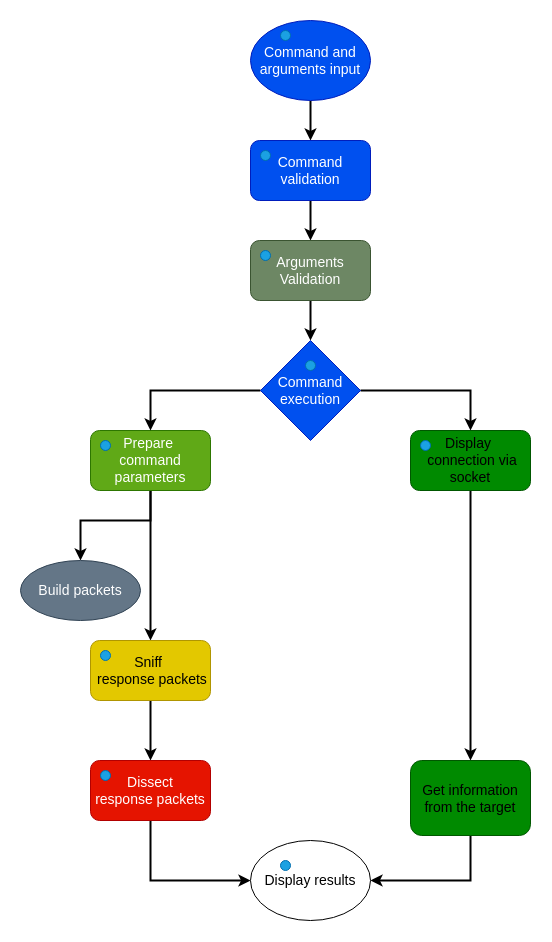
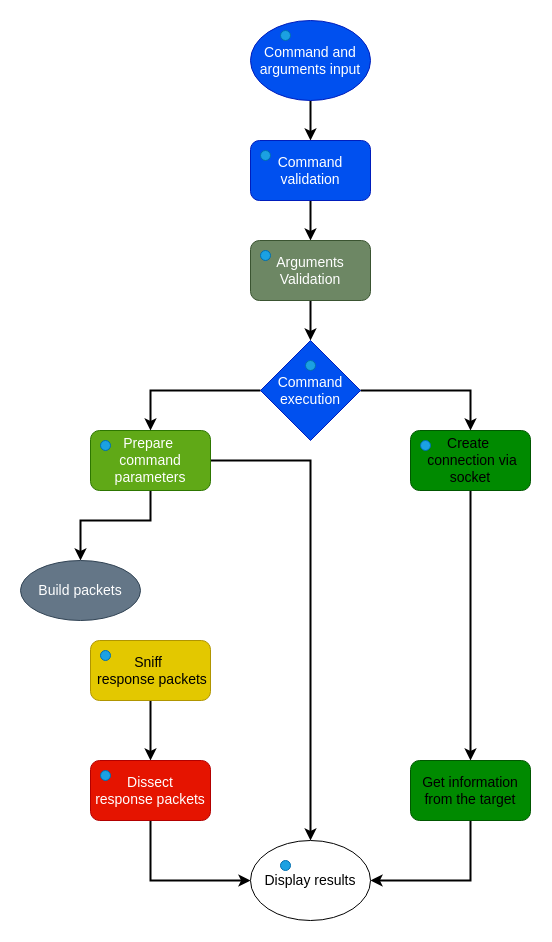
(471, 461) -> (471, 461)
(151, 577) -> (311, 596)
(471, 798) -> (471, 791)
